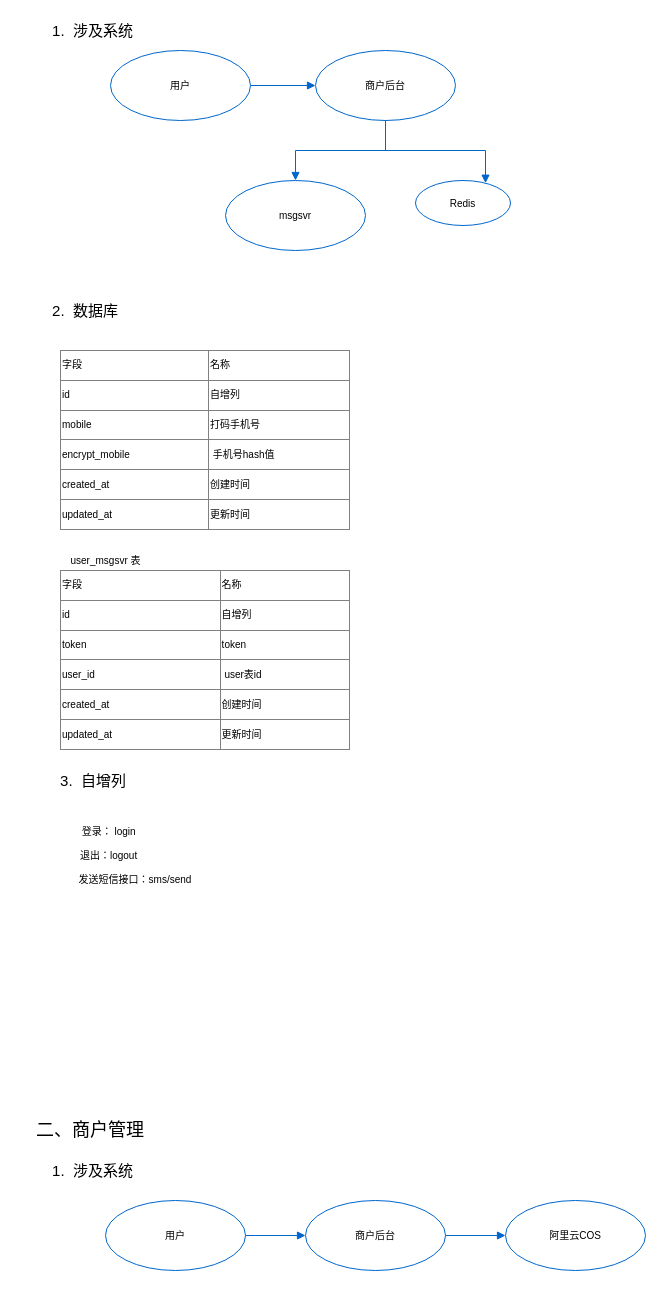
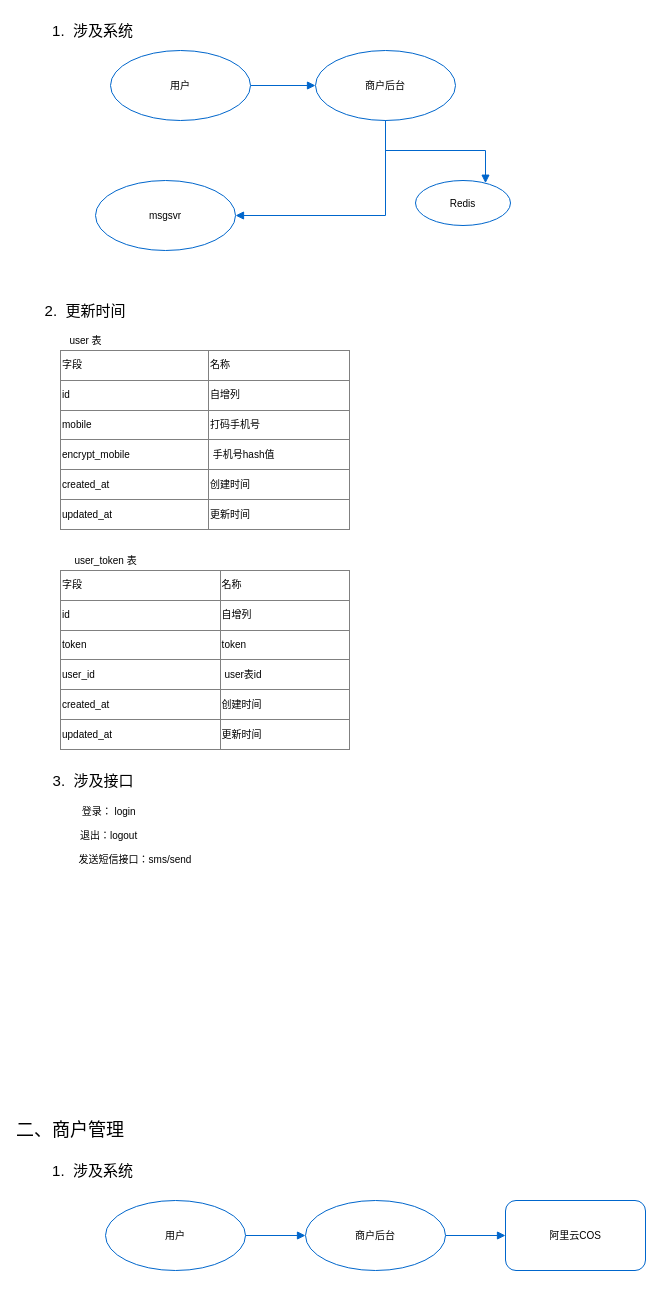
(296, 216) -> (166, 216)
(86, 311) -> (86, 311)
none -> (86, 341)
(106, 561) -> (106, 561)
(94, 781) -> (94, 781)
(136, 856) -> (136, 836)
(91, 1131) -> (71, 1131)
(576, 1236) -> (576, 1236)
